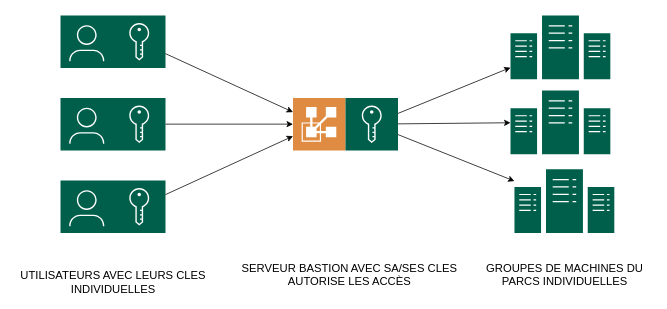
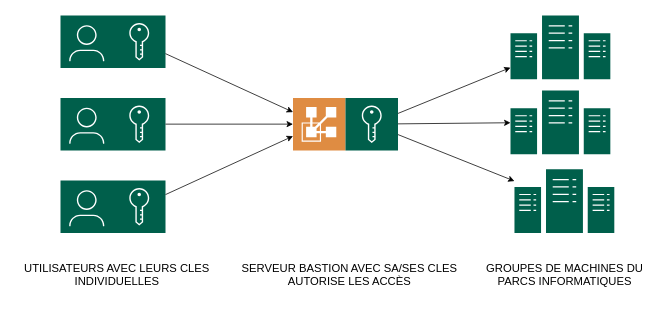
(565, 274) -> (565, 274)
(113, 282) -> (117, 274)
